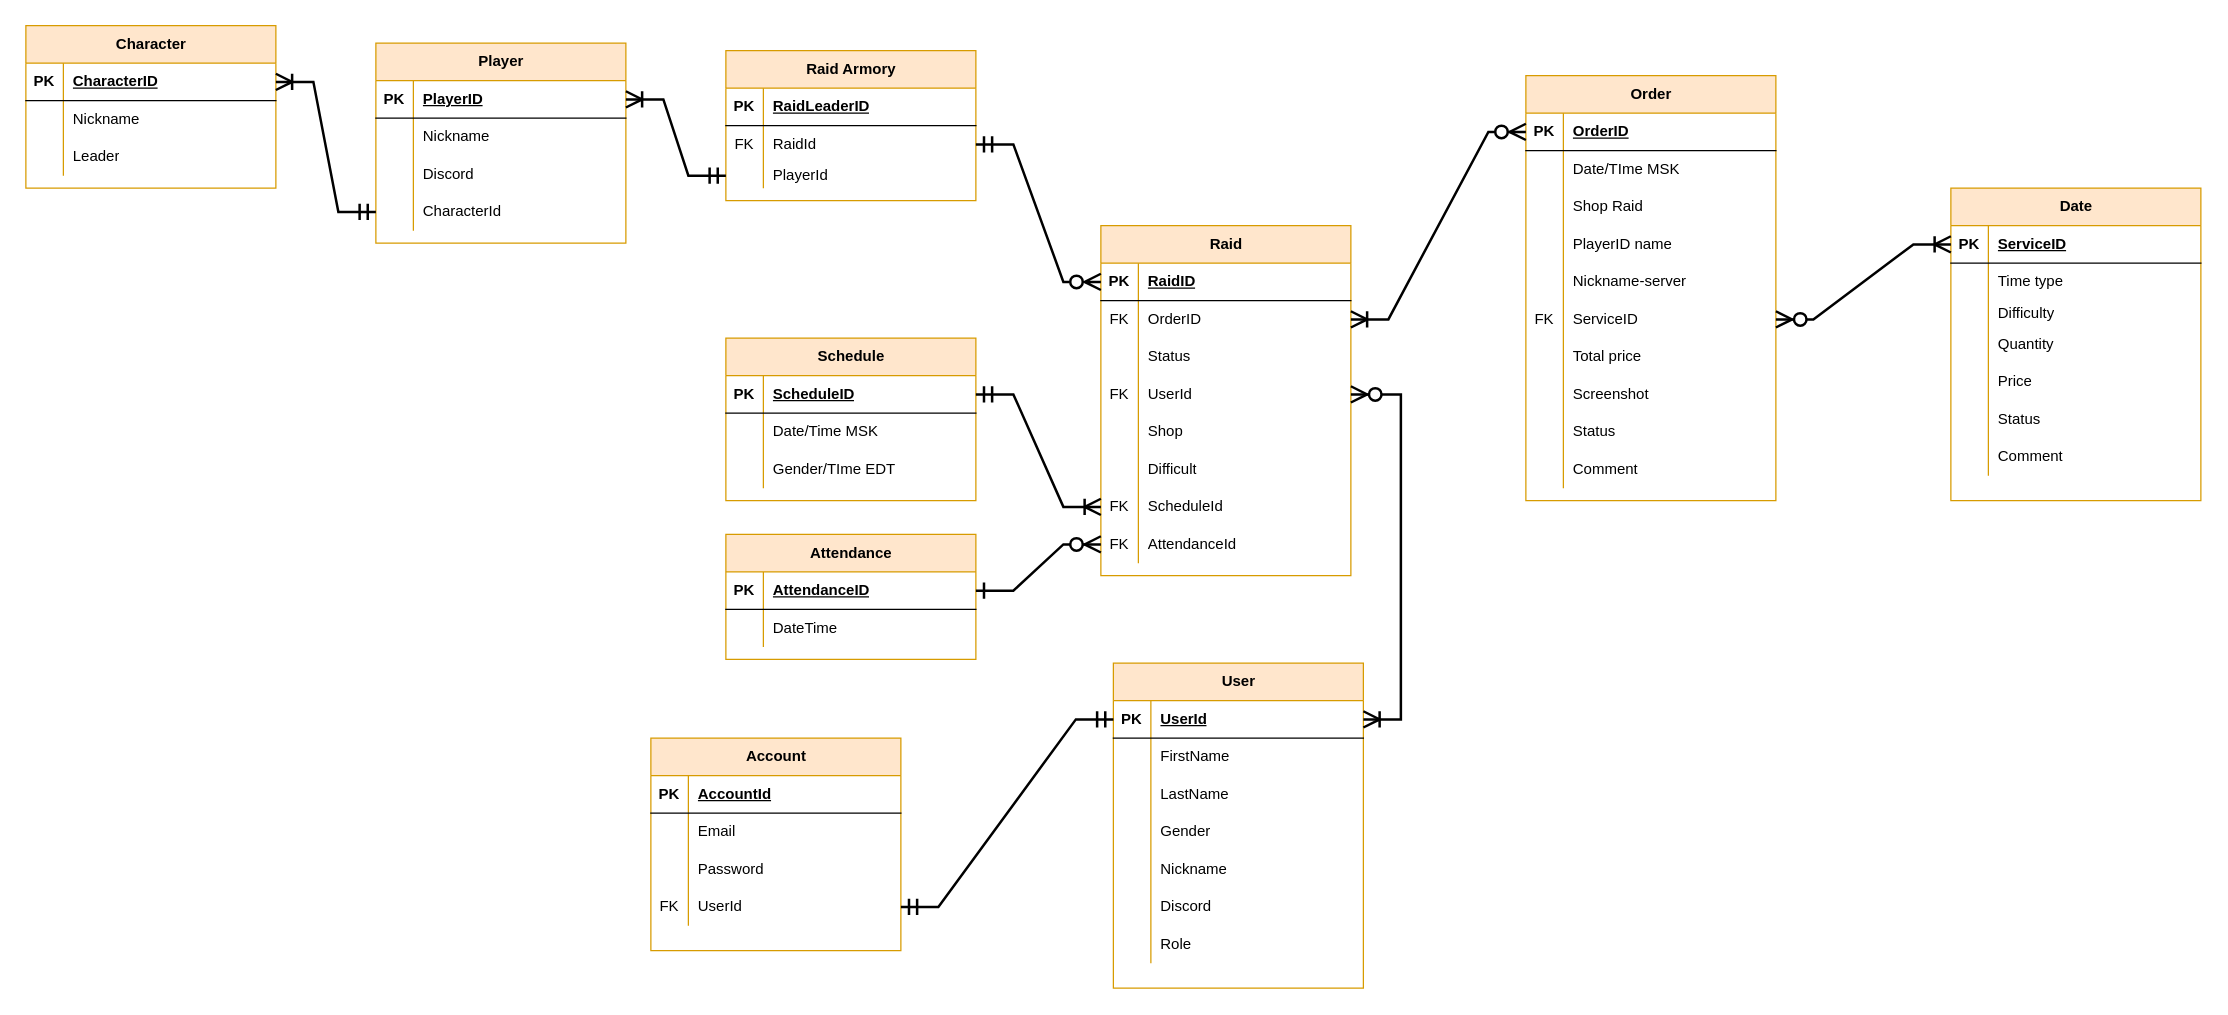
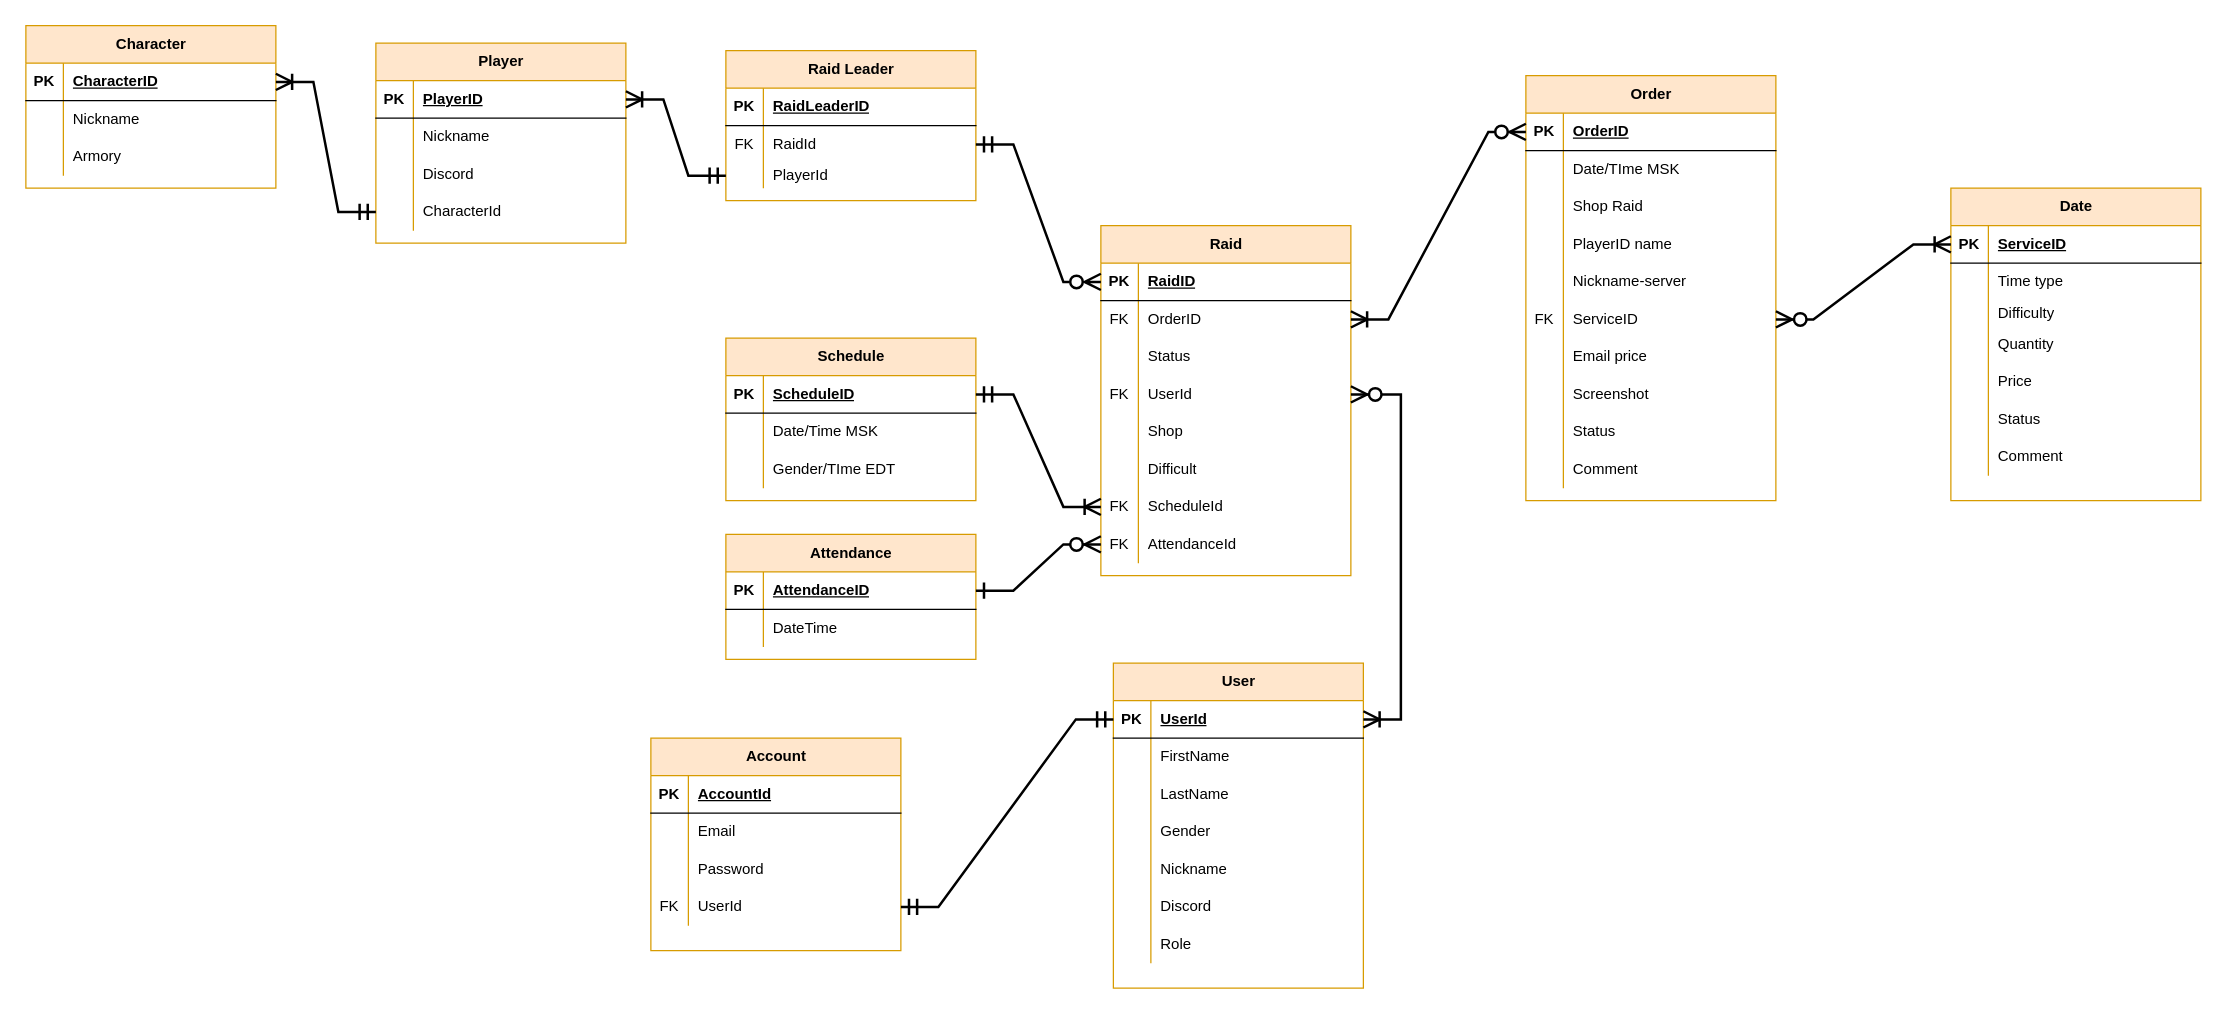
(851, 69) -> (851, 69)
(98, 157) -> (98, 157)
(1613, 357) -> (1612, 357)
